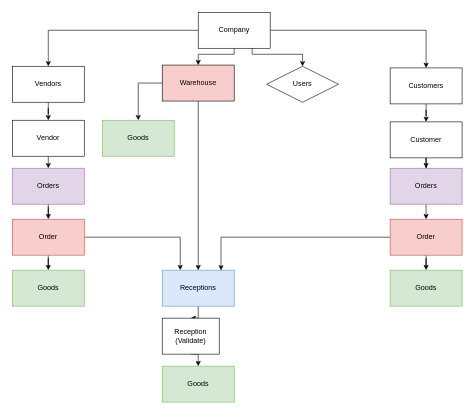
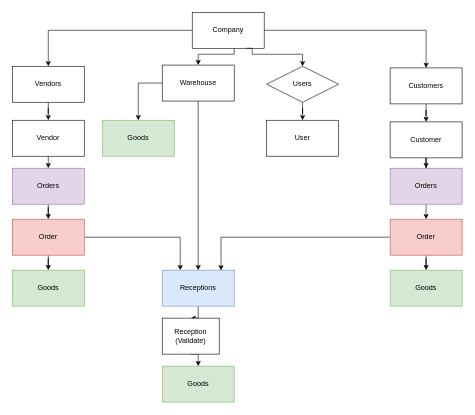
(234, 30) -> (228, 30)
(198, 83) -> (198, 83)
none -> (303, 113)
none -> (303, 138)
